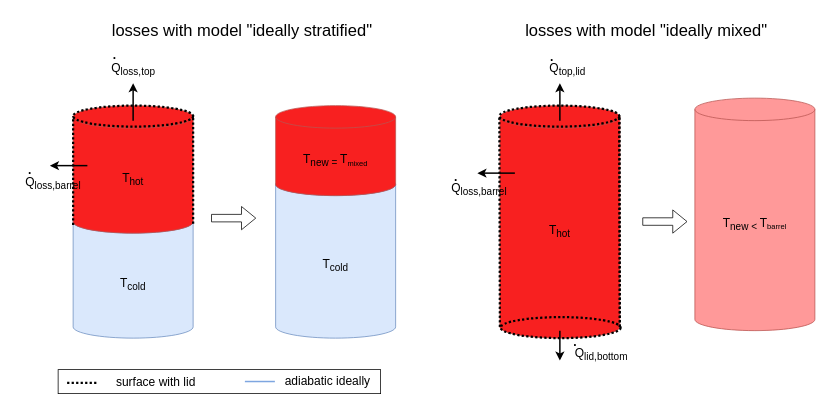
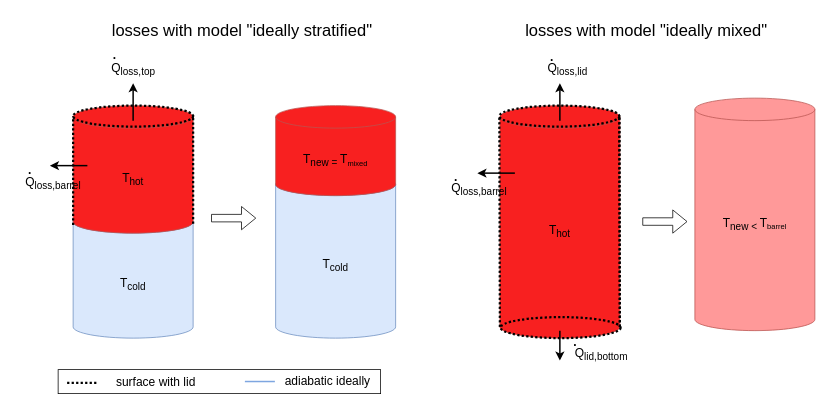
(568, 69) -> (568, 69)
